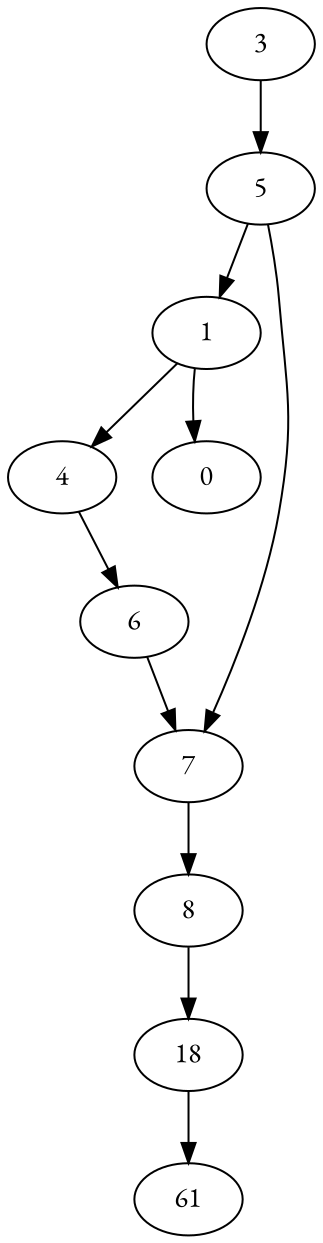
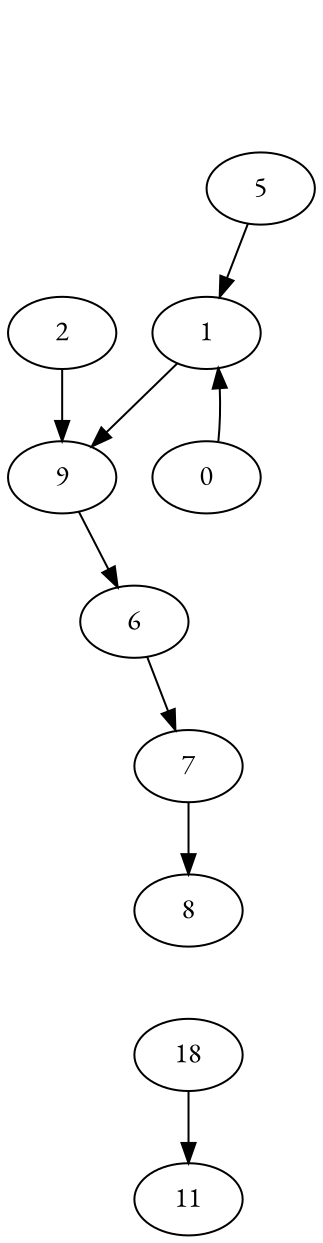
(261, 44) -> none
none -> (62, 333)
(193, 395) -> (220, 415)
(285, 474) -> none
(62, 477) -> (62, 477)
(189, 973) -> none
(189, 1199) -> (189, 1199)
